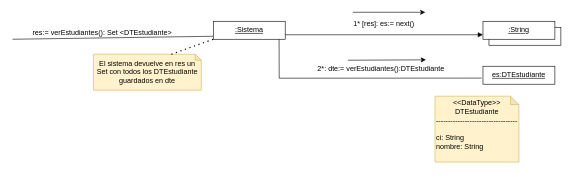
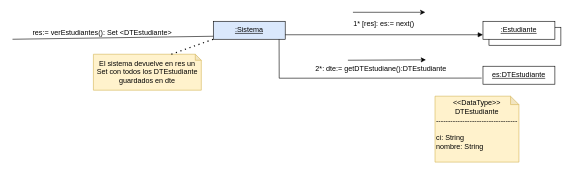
(249, 30) -> (249, 30)
(519, 30) -> (519, 30)
(381, 69) -> (381, 69)
